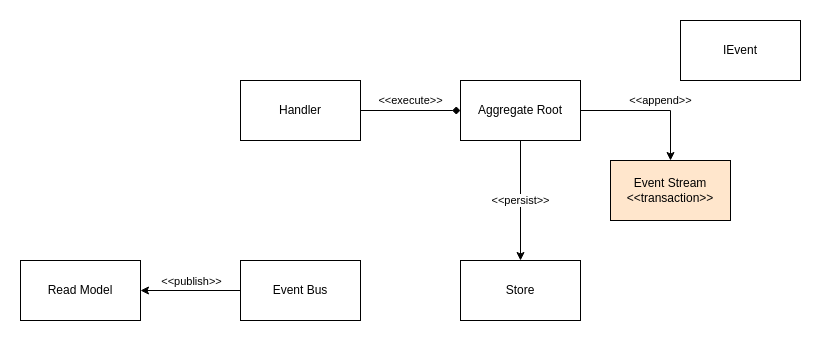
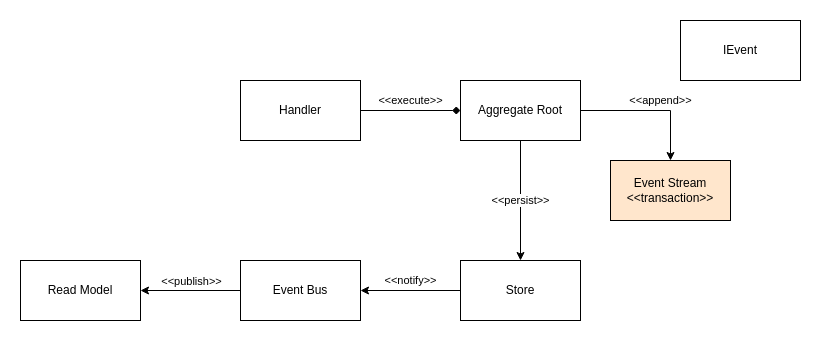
none -> (413, 291)
